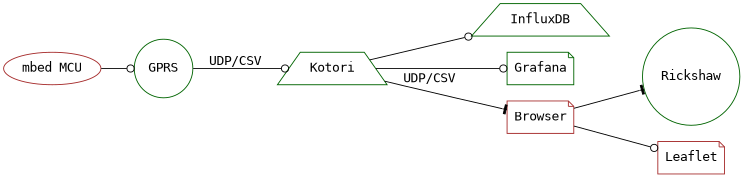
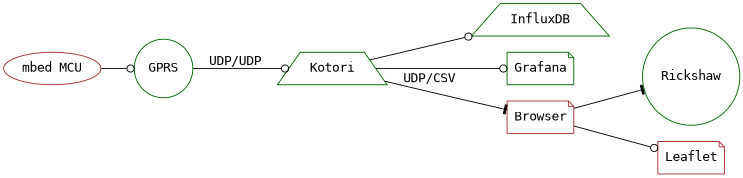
(235, 62) -> (235, 62)
